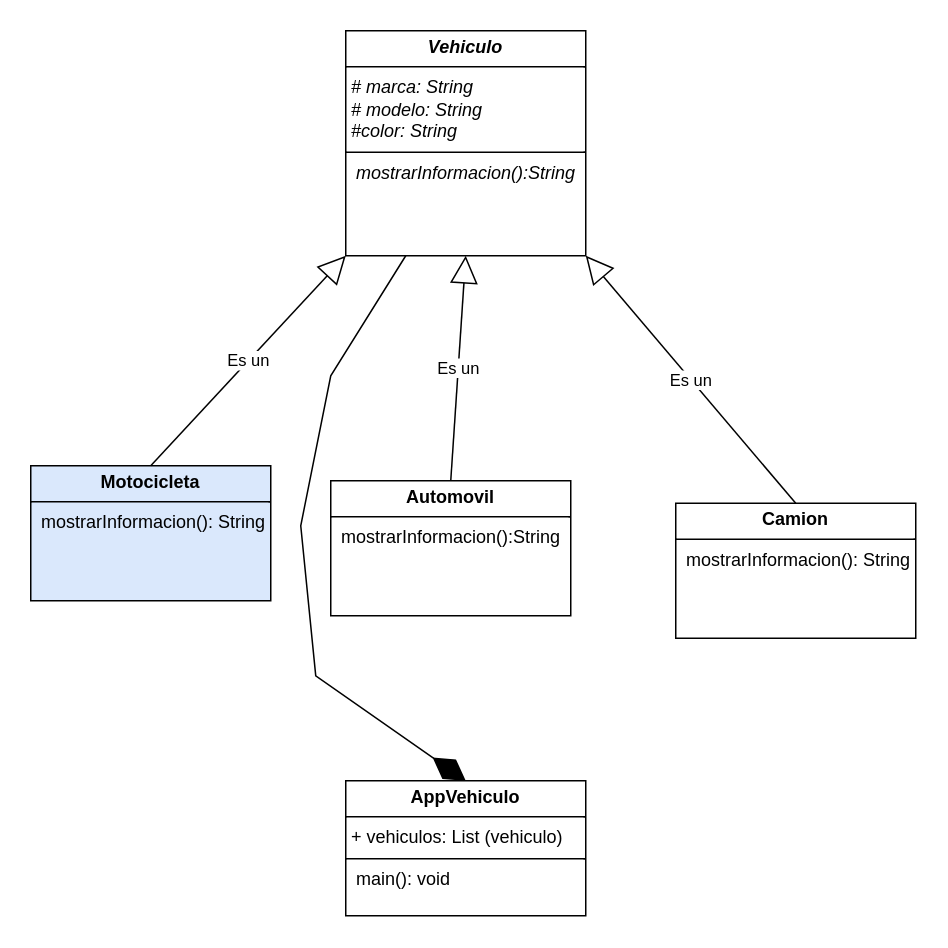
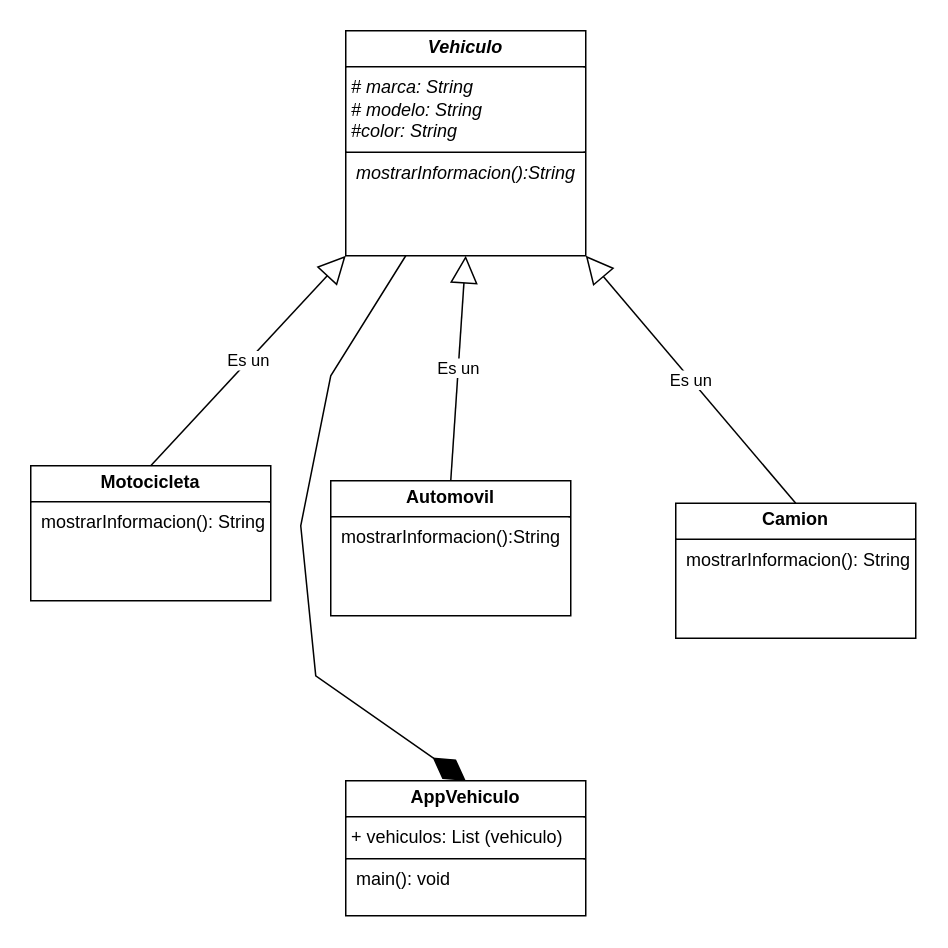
(151, 533) -> (151, 533)
